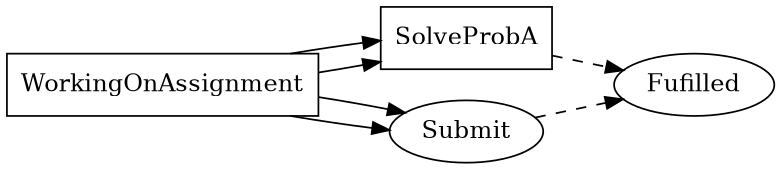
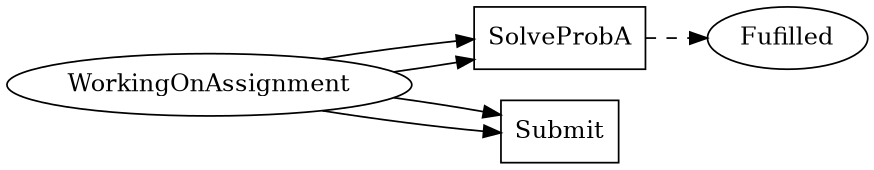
(163, 85) -> (209, 85)
(570, 110) -> none
(466, 132) -> (560, 132)
